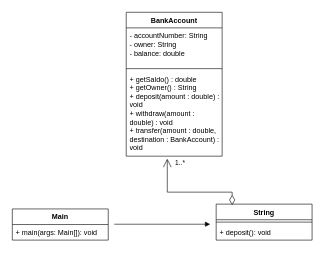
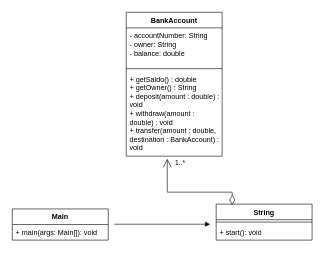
(249, 233) -> (246, 233)
